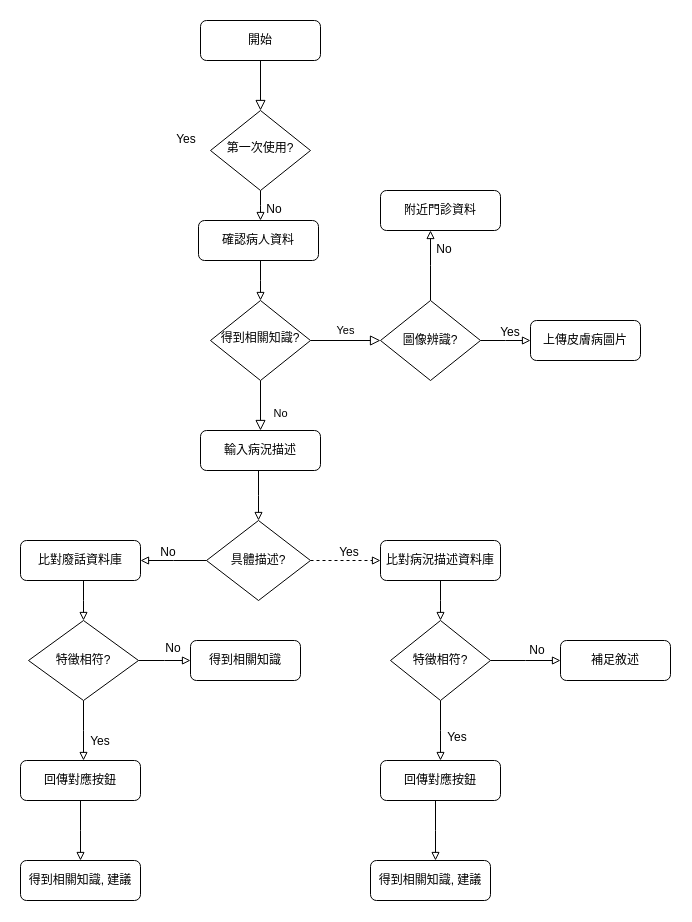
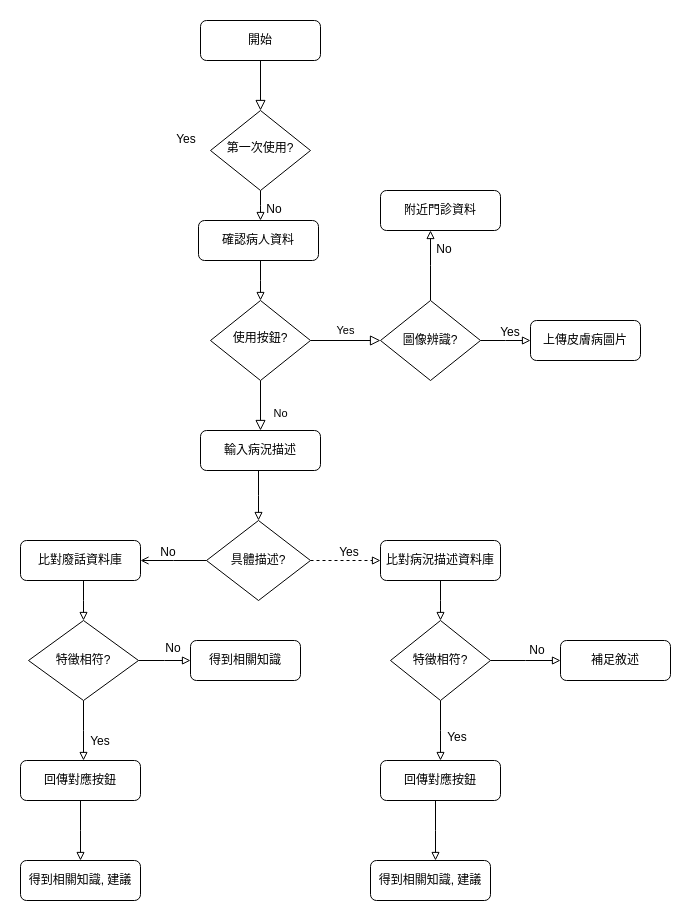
(261, 339) -> (261, 339)
(150, 561) -> (147, 561)
